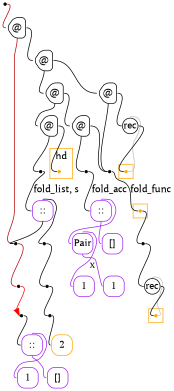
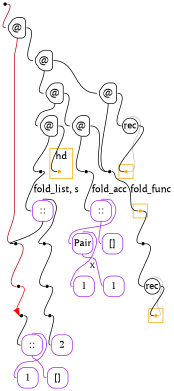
(62, 345) -> (62, 345)
